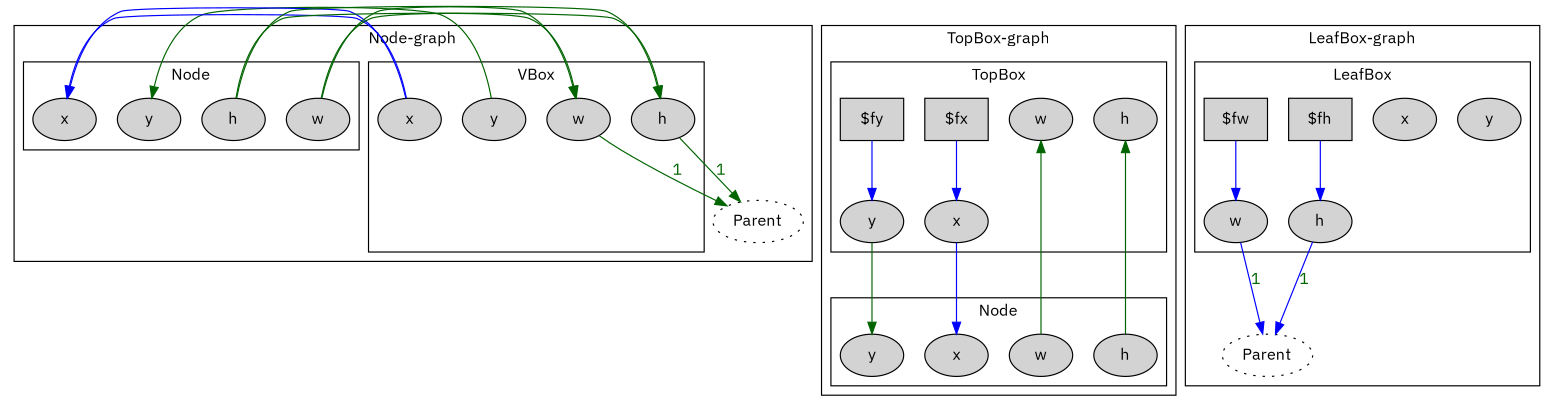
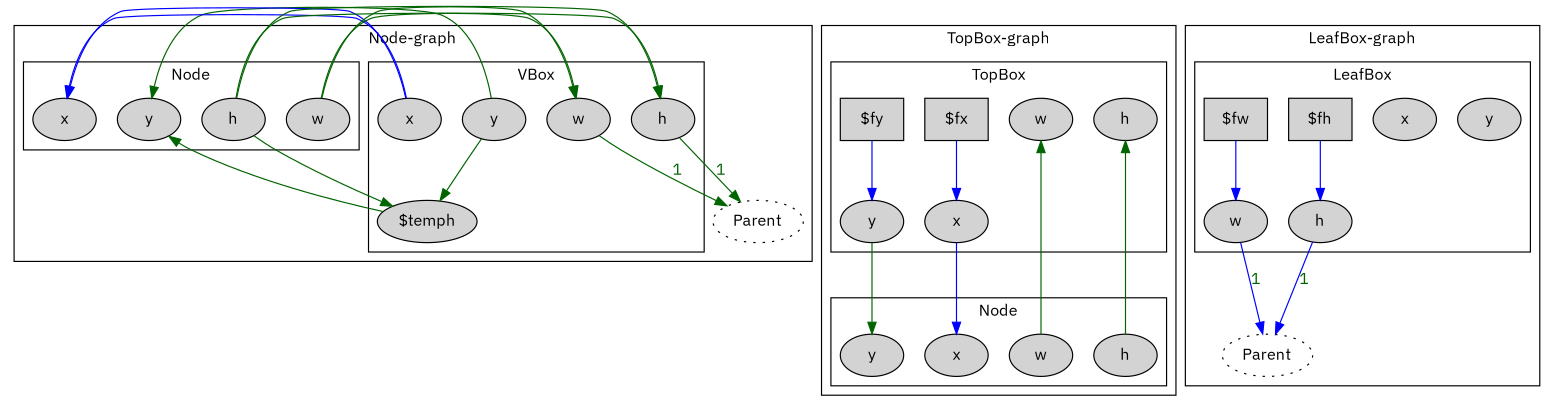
none -> (427, 222)
